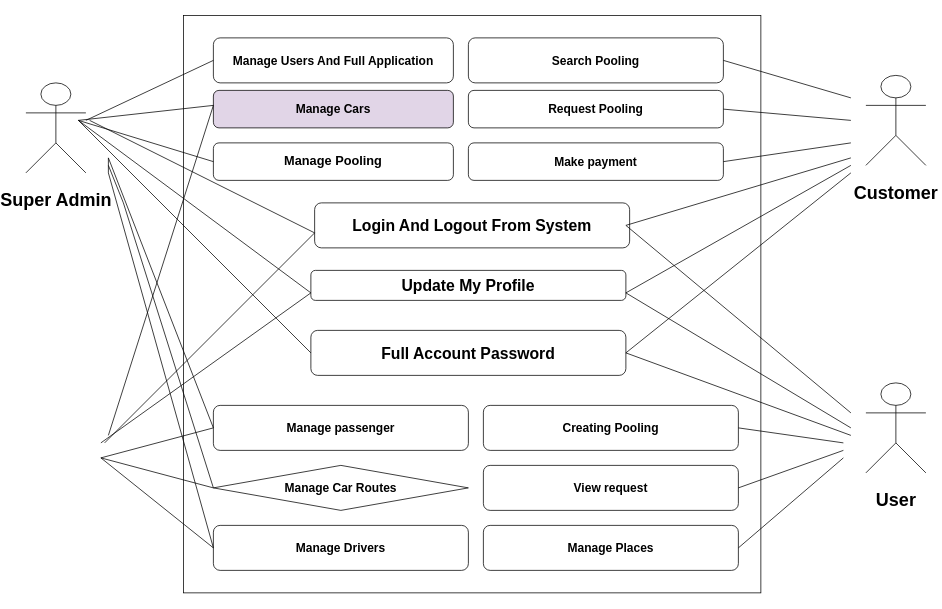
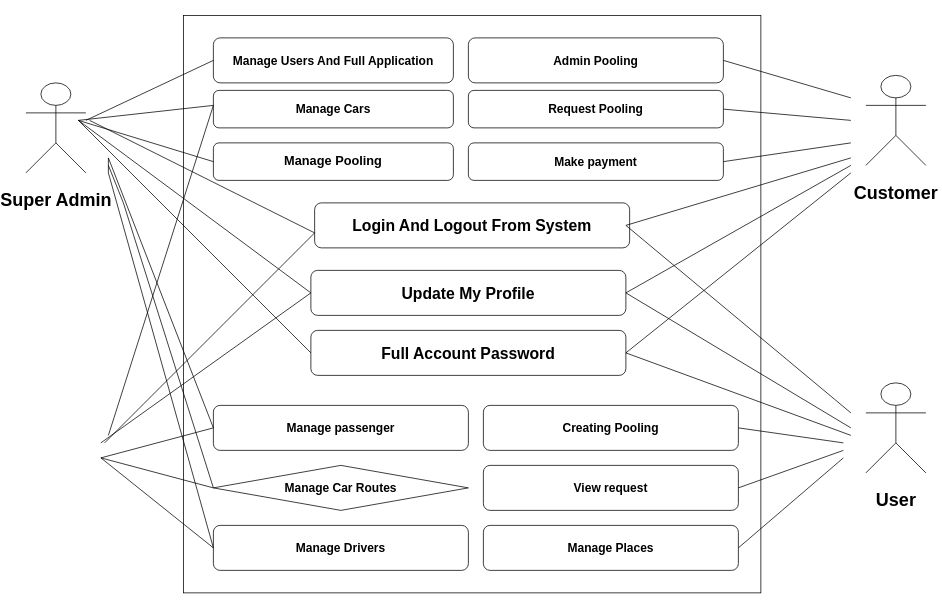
(596, 60) -> (596, 60)
(333, 109) -> (333, 109)
(468, 285) -> (468, 293)
